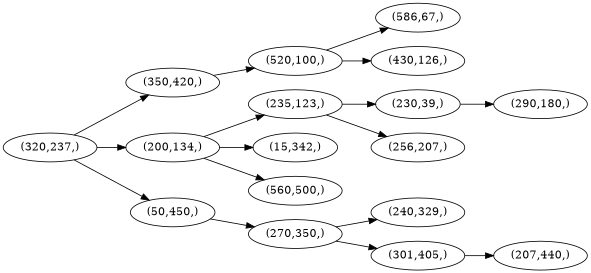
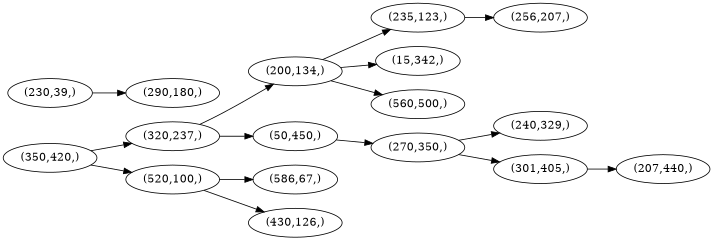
(355, 104) -> none
(108, 117) -> (107, 148)
